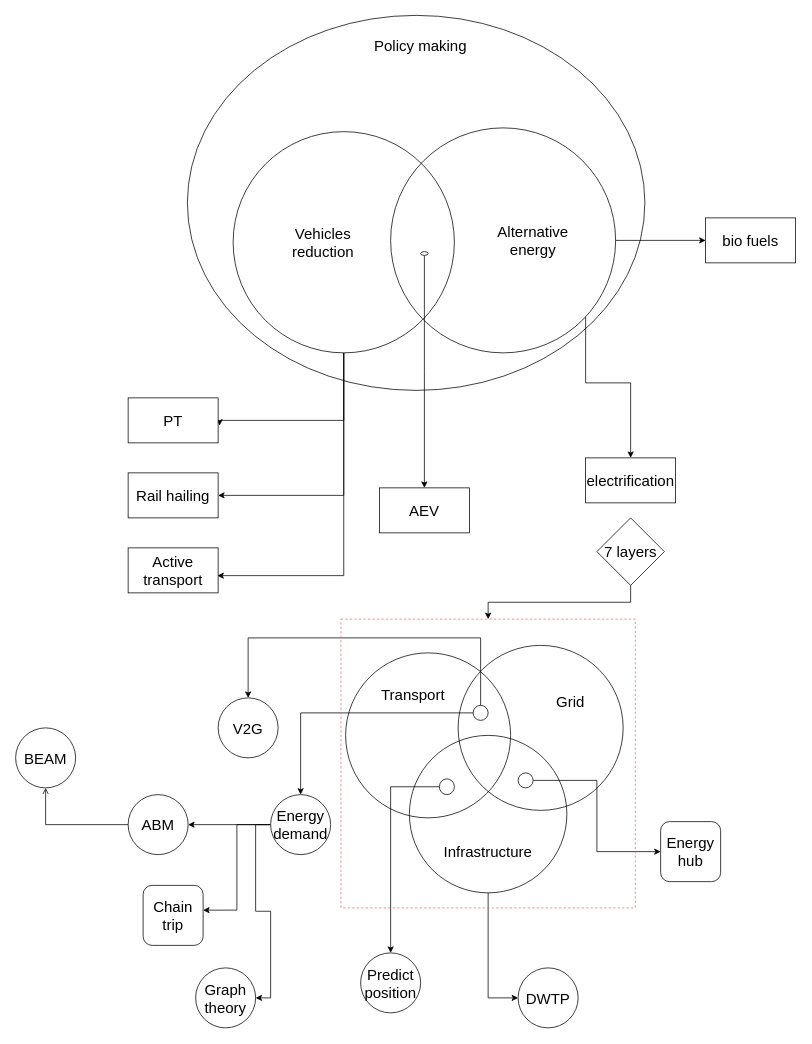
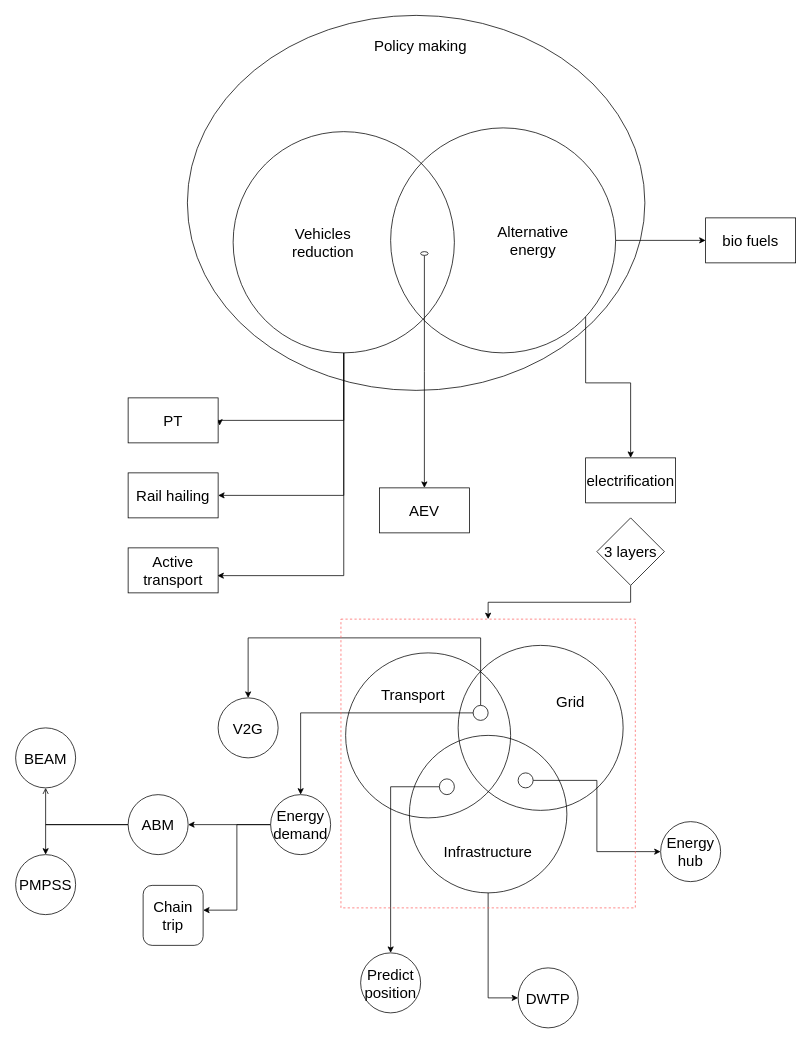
(630, 552) -> (630, 552)
none -> (45, 838)
(690, 852) -> (690, 852)
none -> (45, 885)
(268, 911) -> none
(225, 998) -> none
